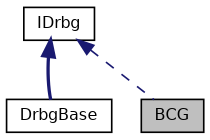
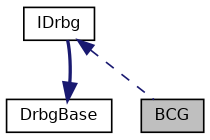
(48, 78) -> (70, 62)
